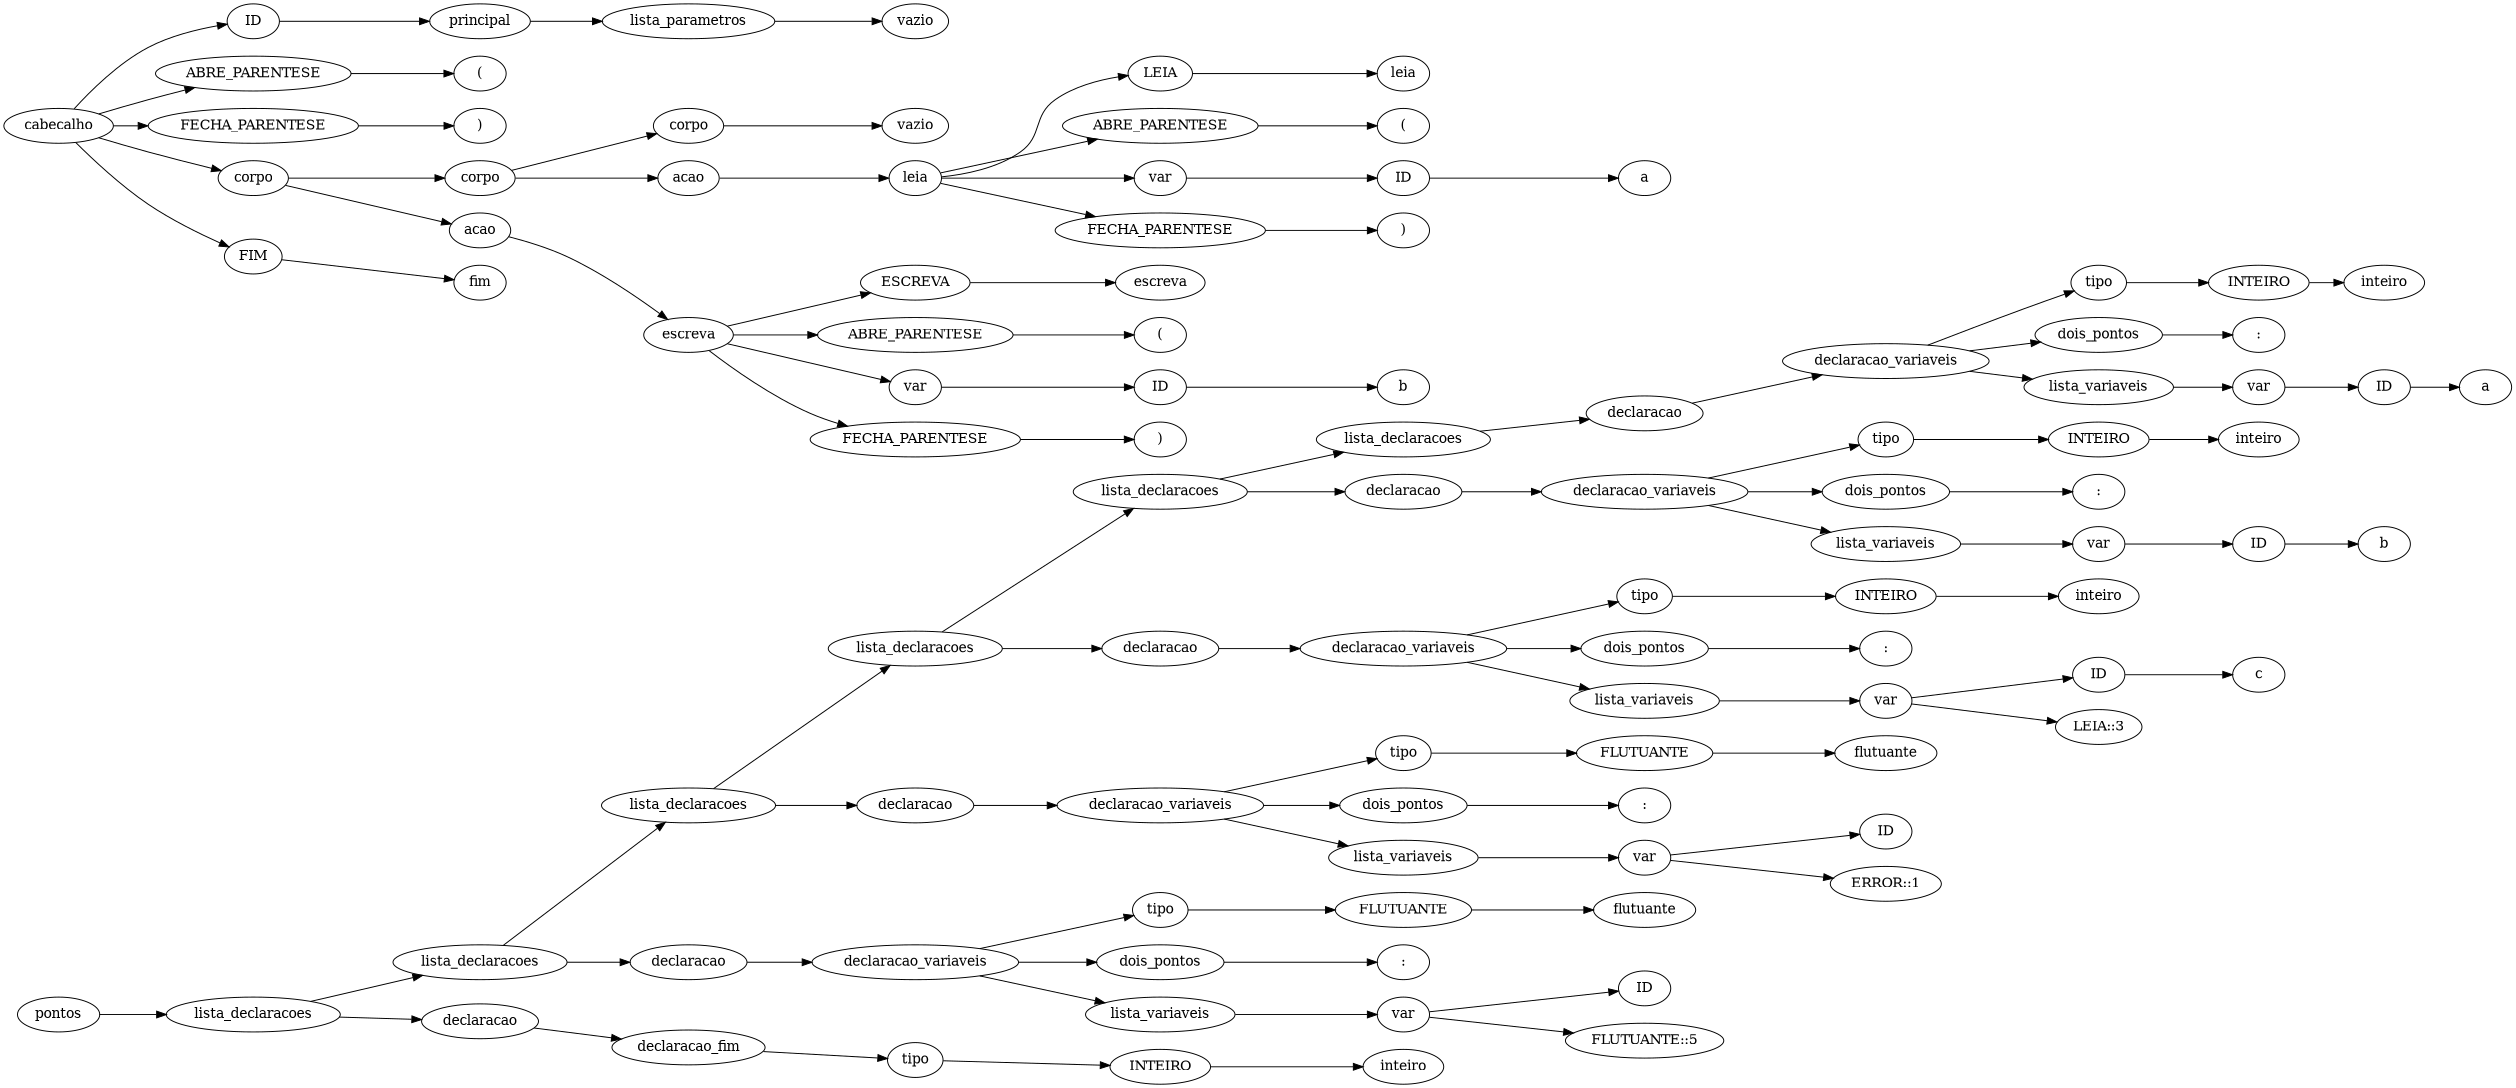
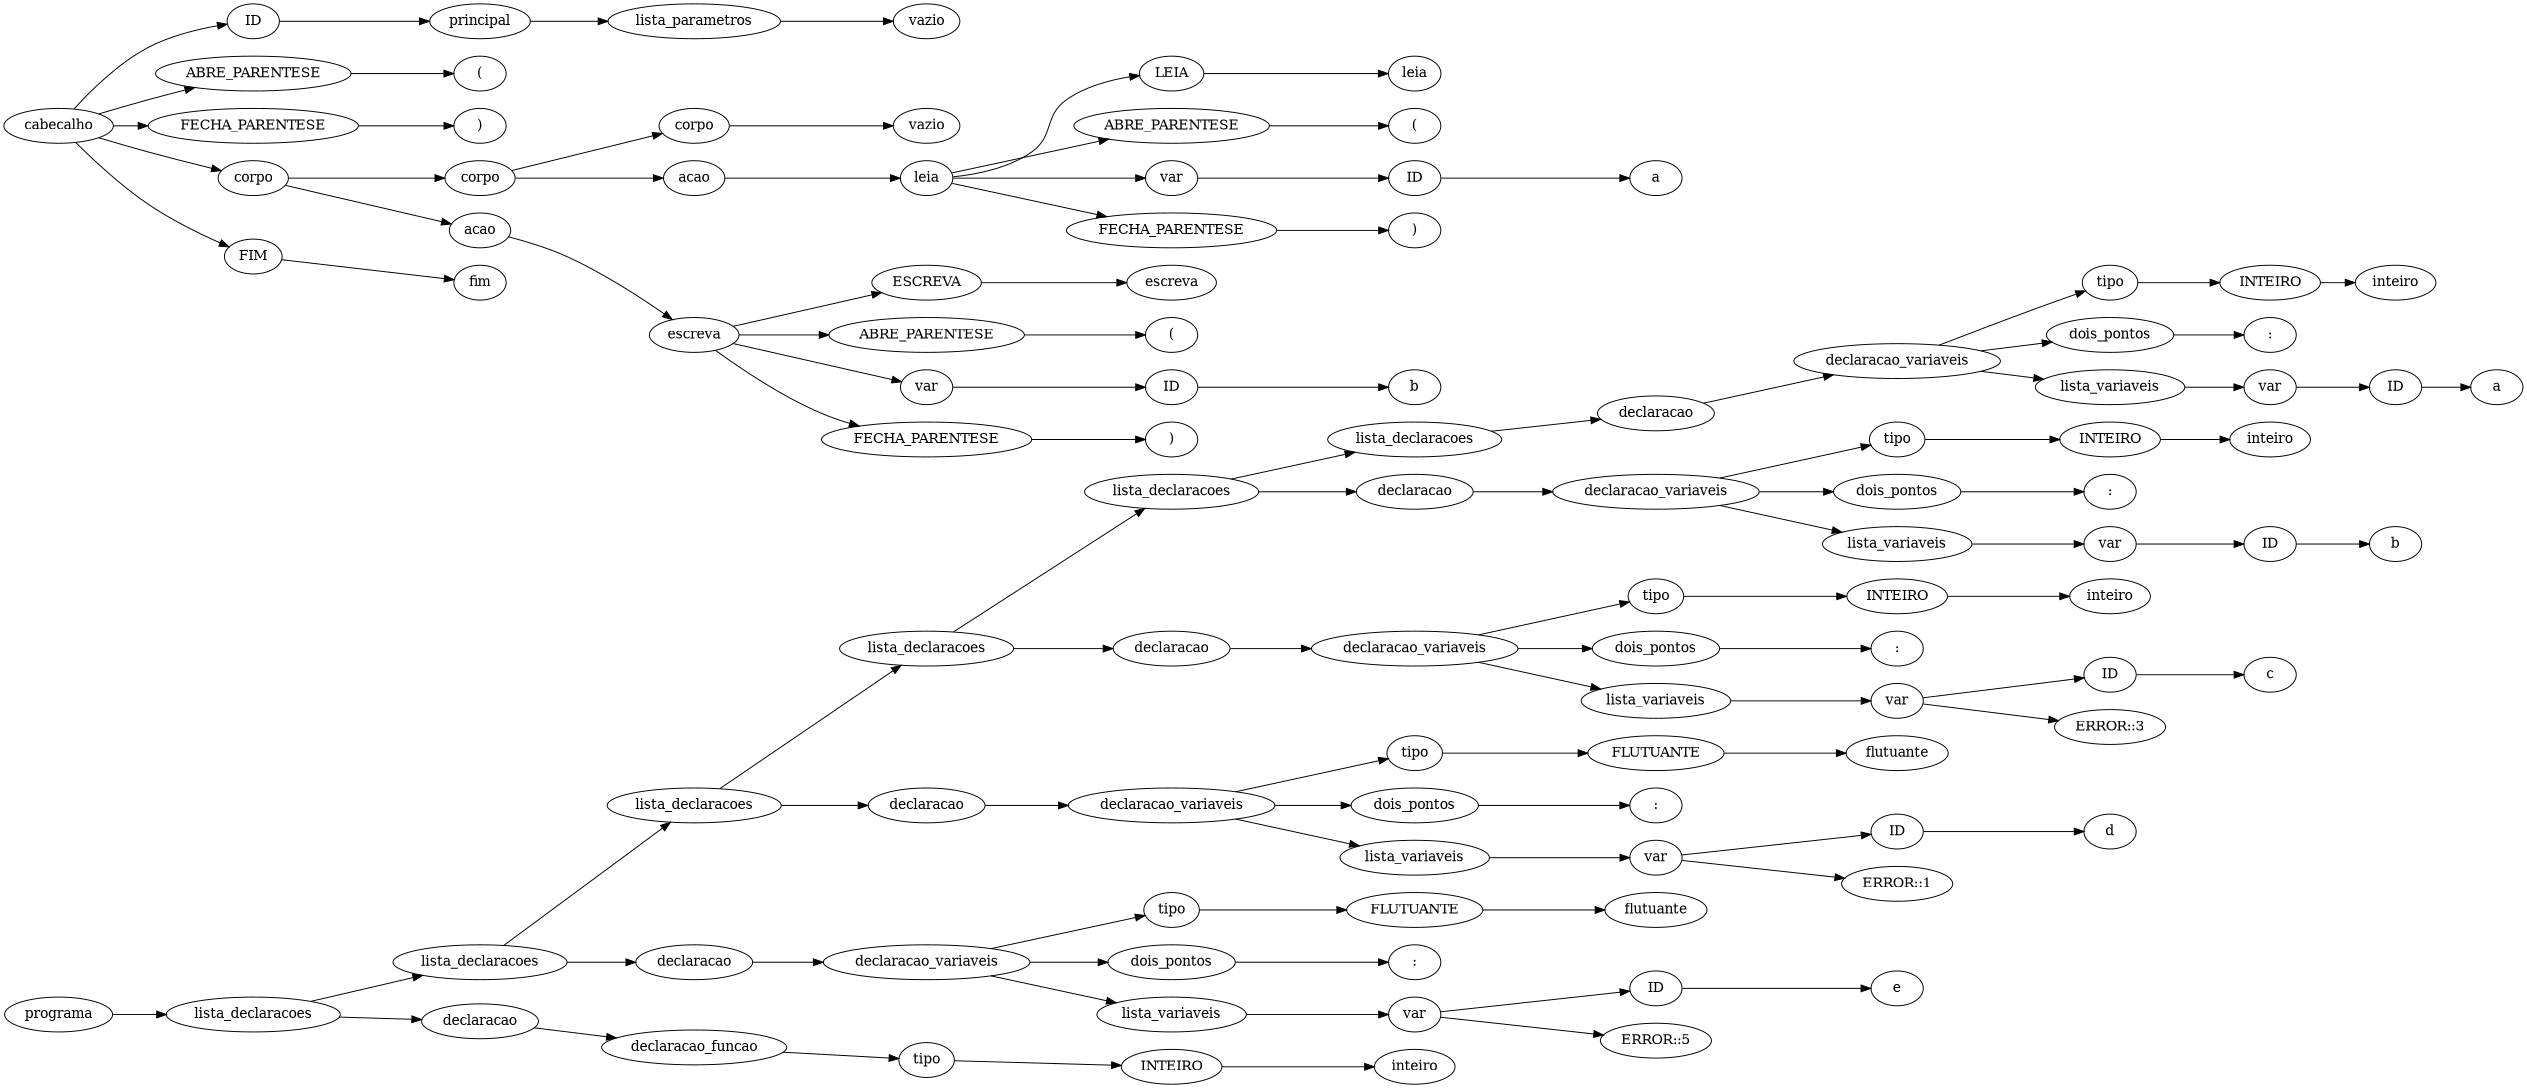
(2099, 727) -> (2110, 727)
none -> (2110, 832)
none -> (1897, 988)
(59, 1015) -> (59, 1015)
(1645, 1041) -> (1656, 1041)
(689, 1047) -> (694, 1047)
